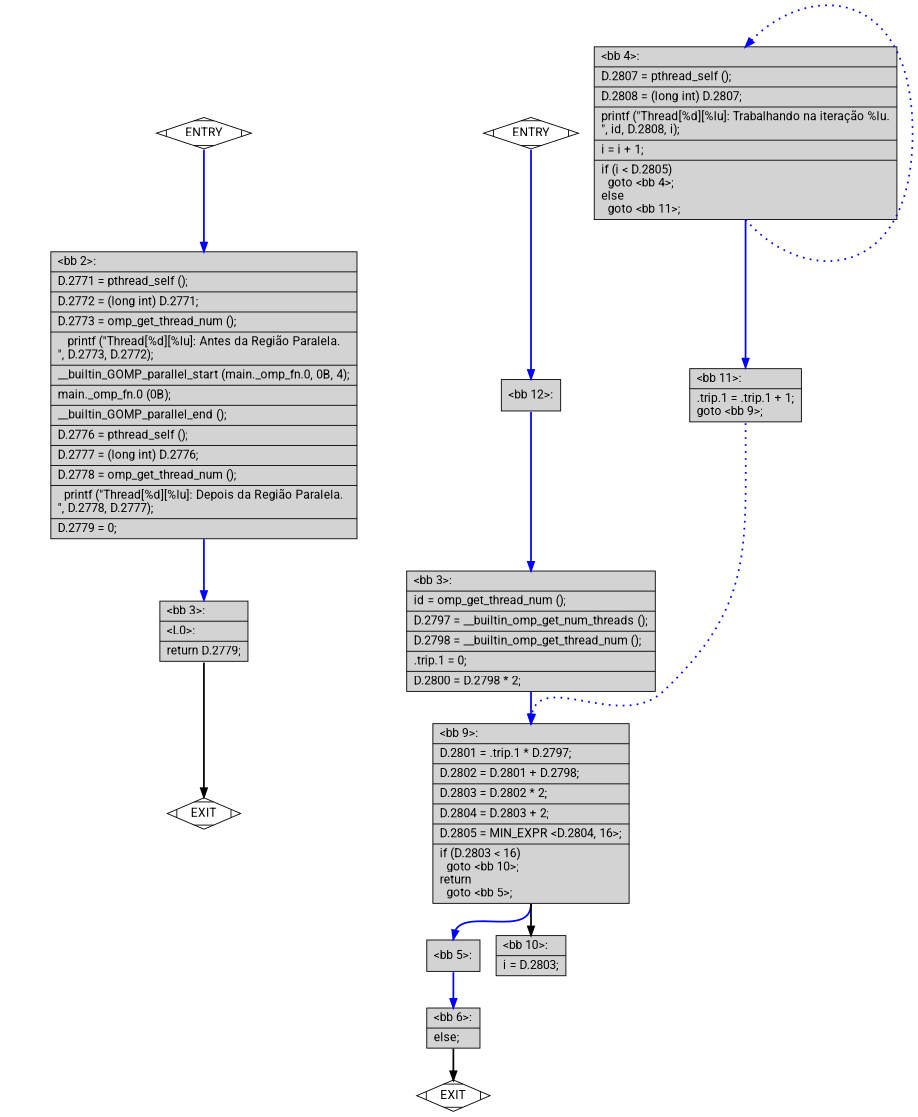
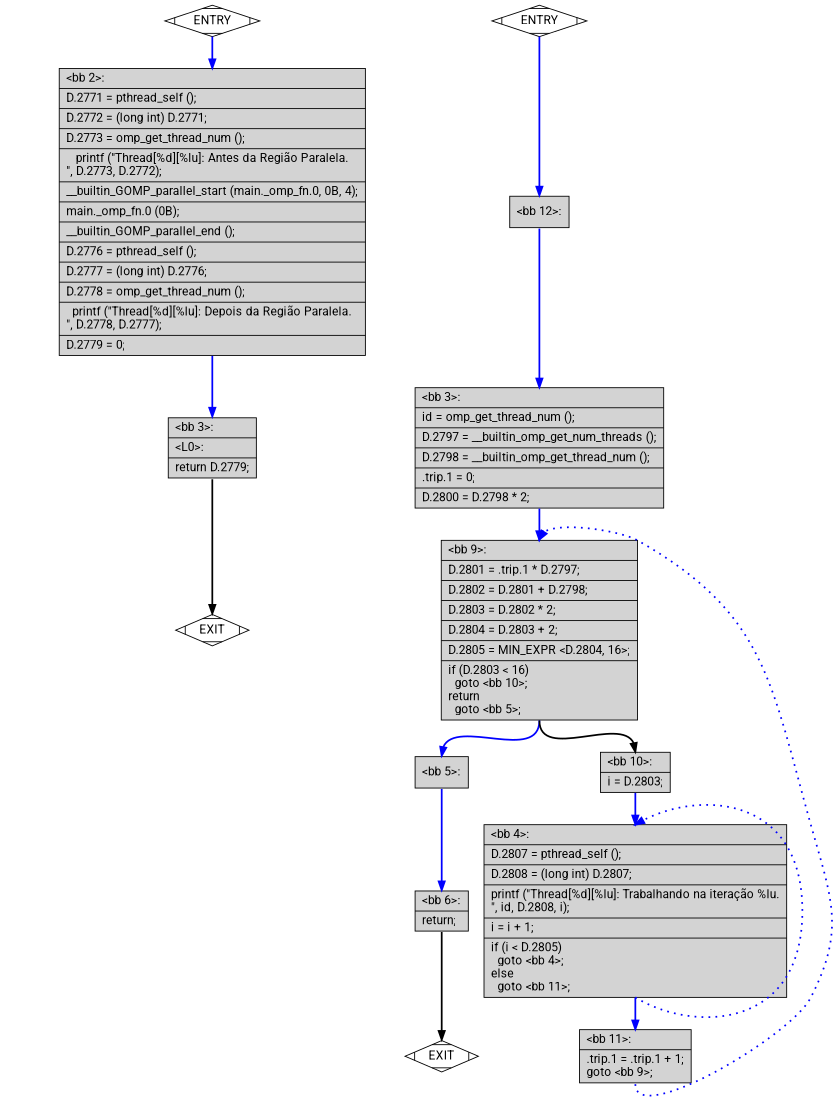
none -> (635, 804)
(447, 1038) -> (440, 921)
